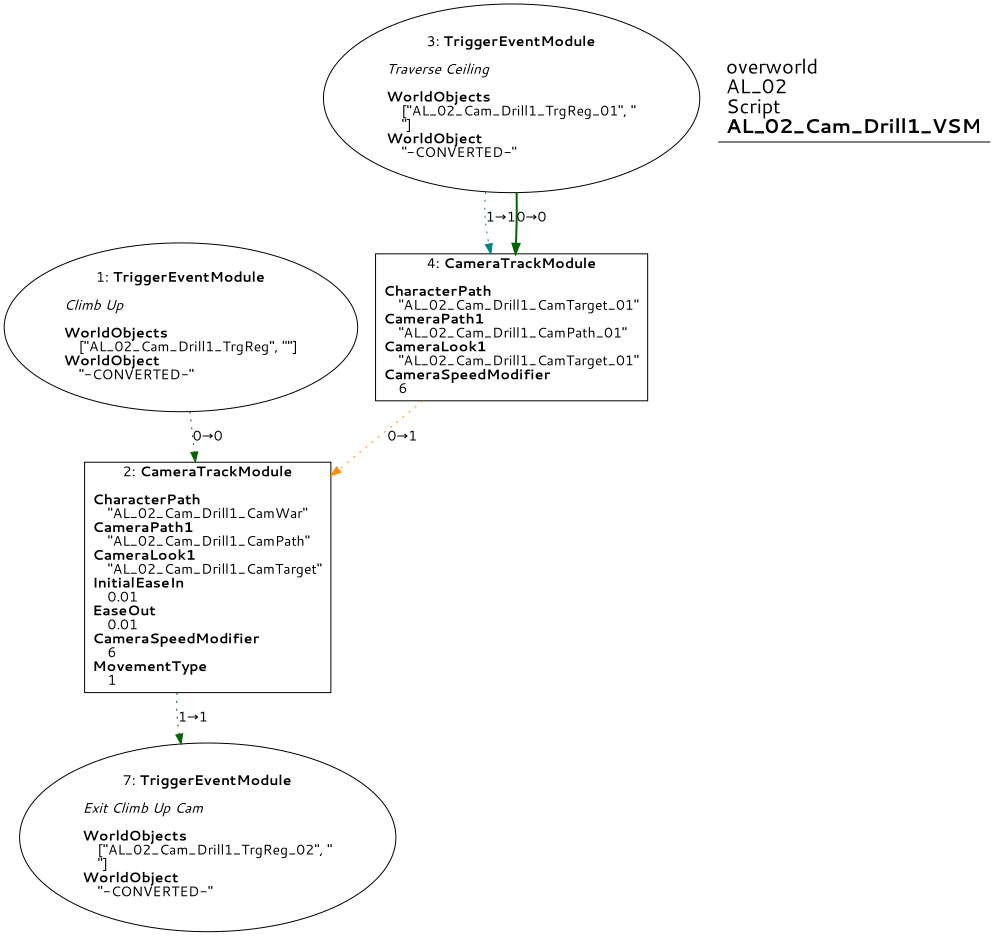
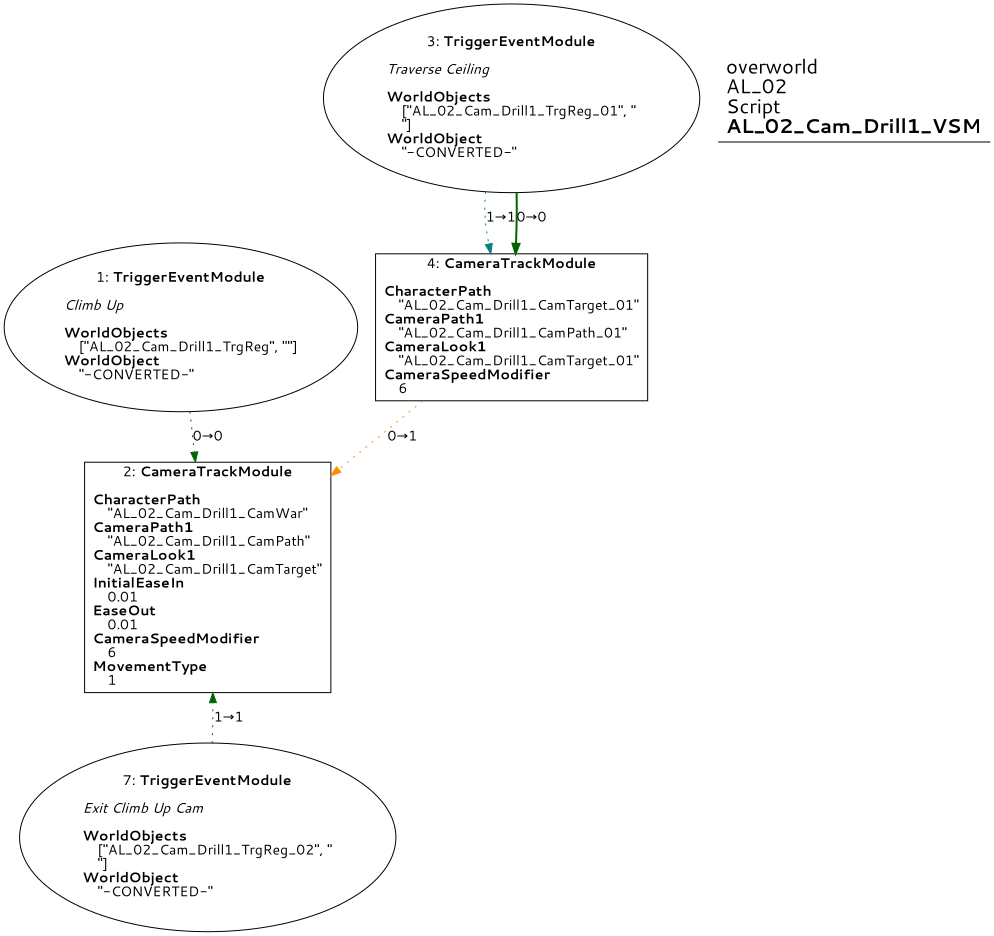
(177, 714) -> (213, 723)
